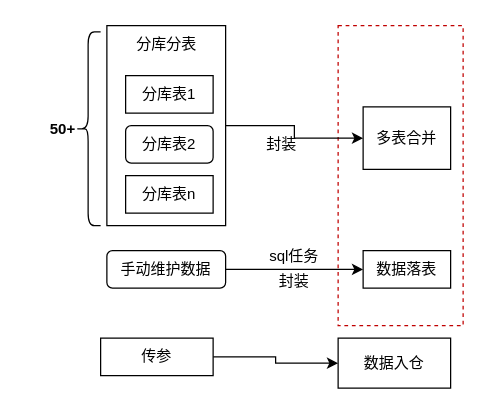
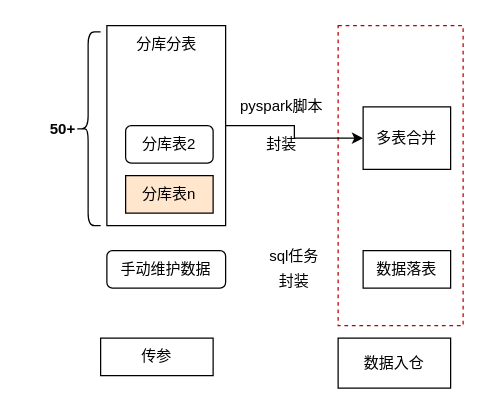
(169, 94) -> none
none -> (282, 107)
(169, 194) -> (169, 194)
(290, 269) -> none
(275, 357) -> none
